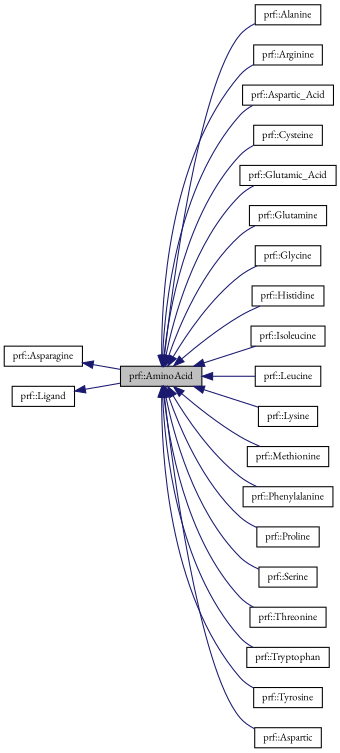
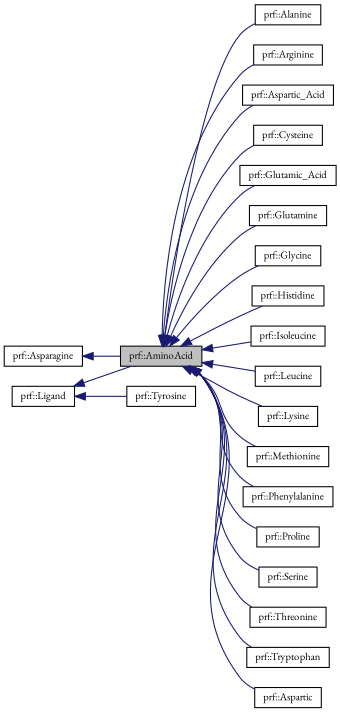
(180, 553) -> (106, 396)
